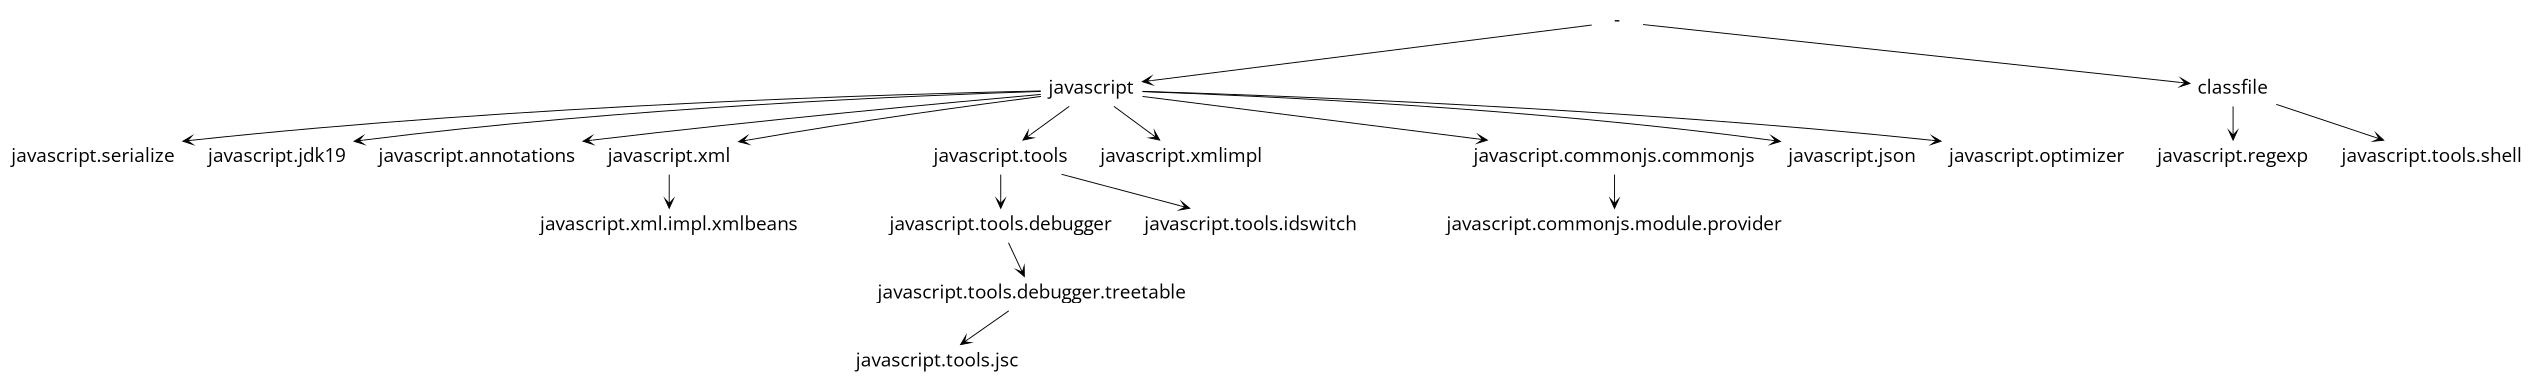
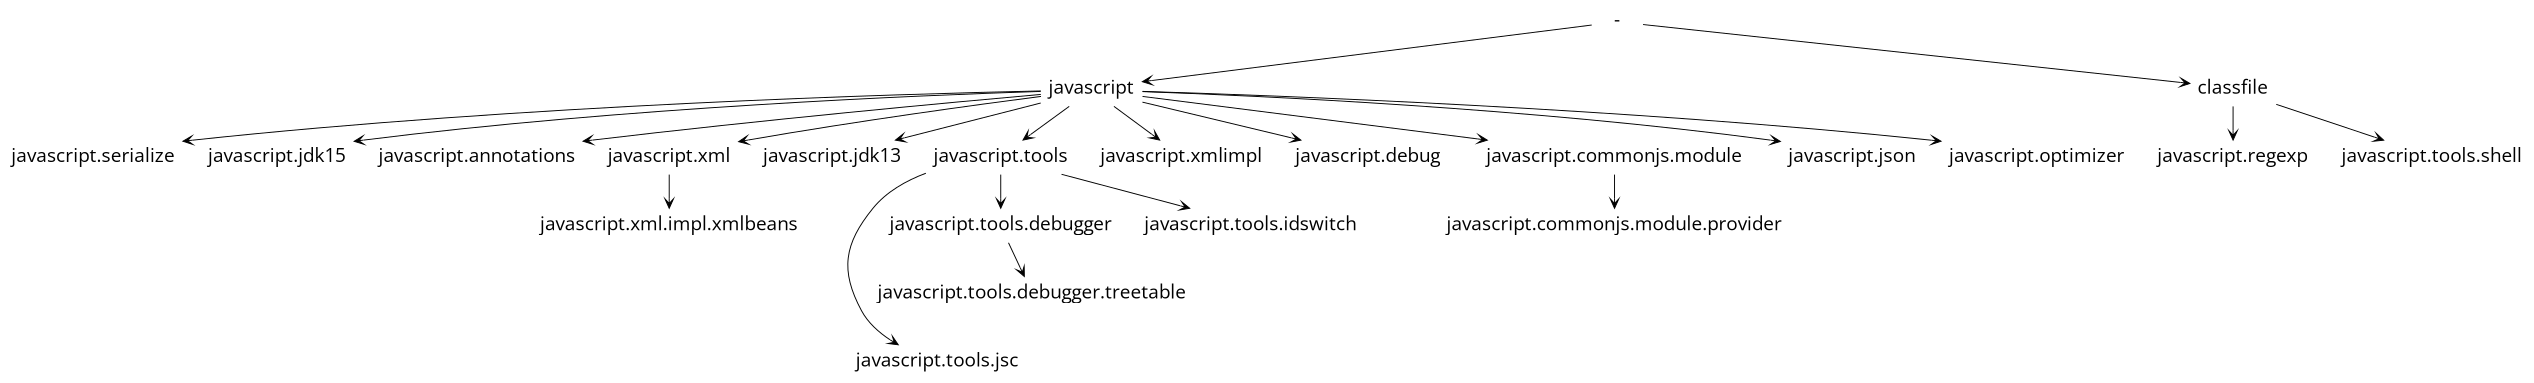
(277, 157) -> (277, 157)
none -> (832, 157)
none -> (1368, 157)
(1615, 157) -> (1615, 157)
(989, 325) -> (851, 246)
